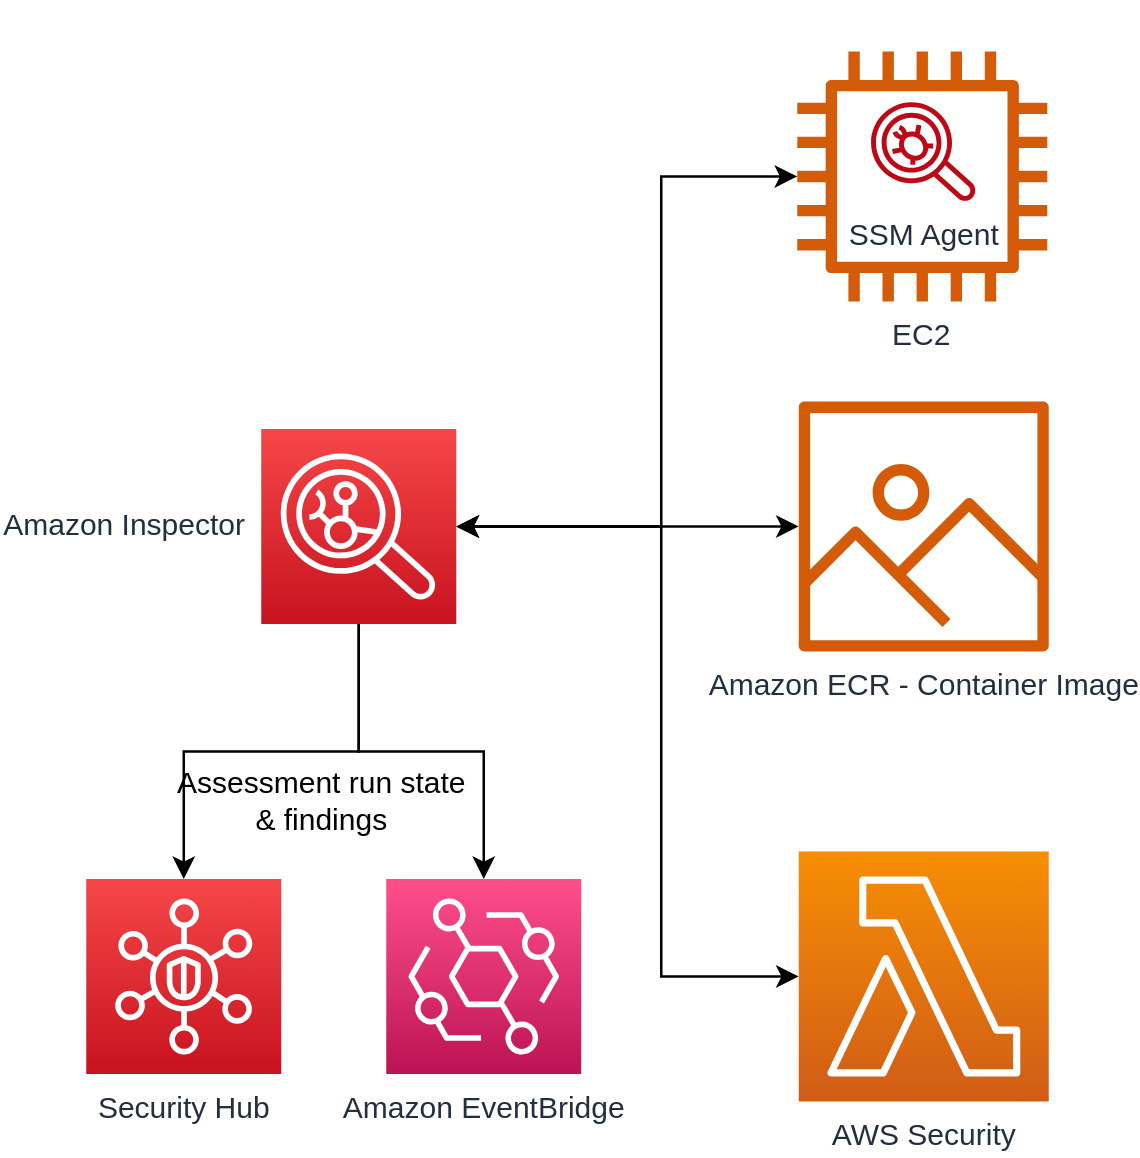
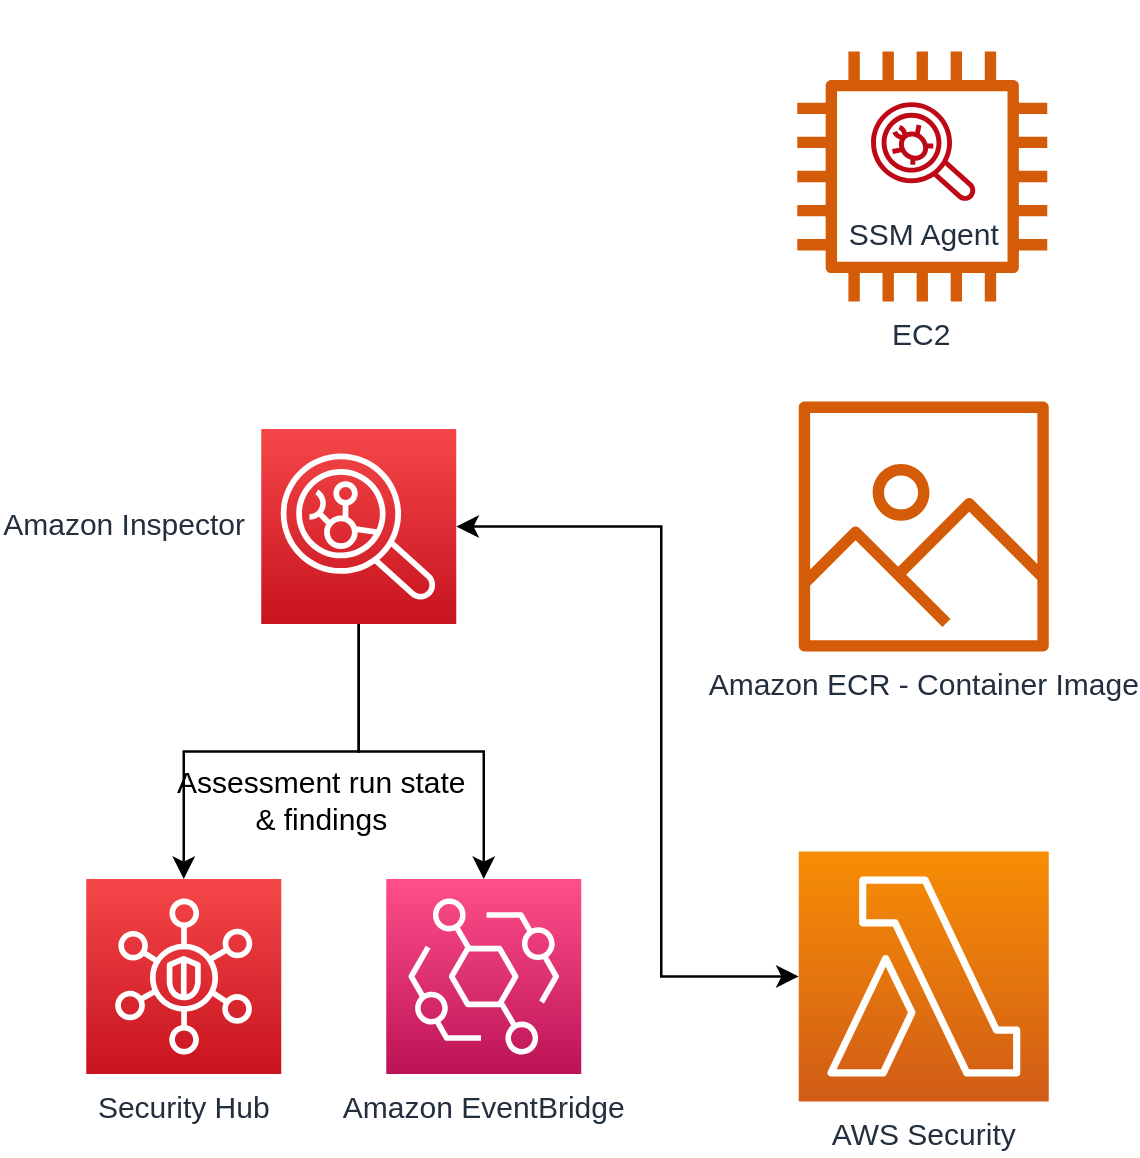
(661, 289) -> none
(724, 526) -> none
